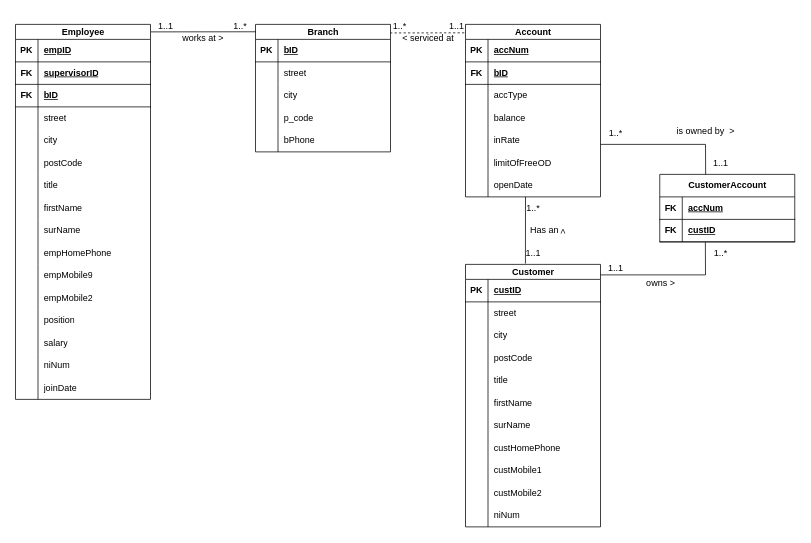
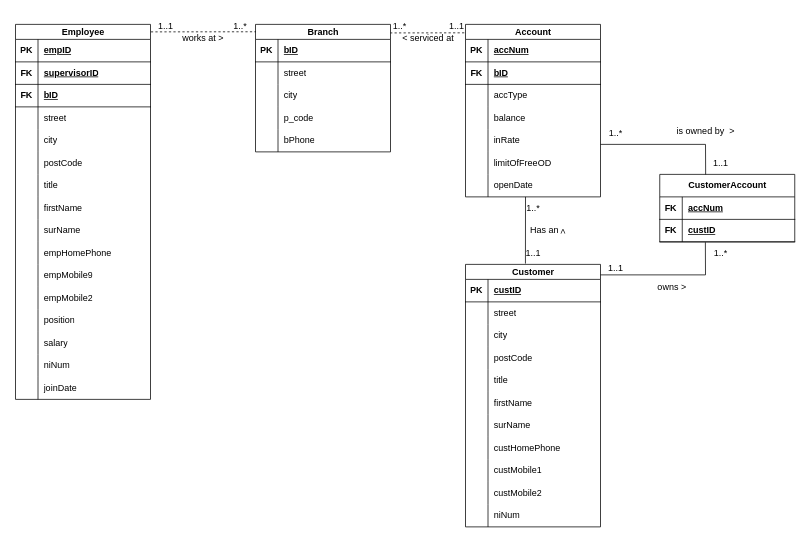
(203, 32) -> (203, 32)
(660, 283) -> (672, 287)
